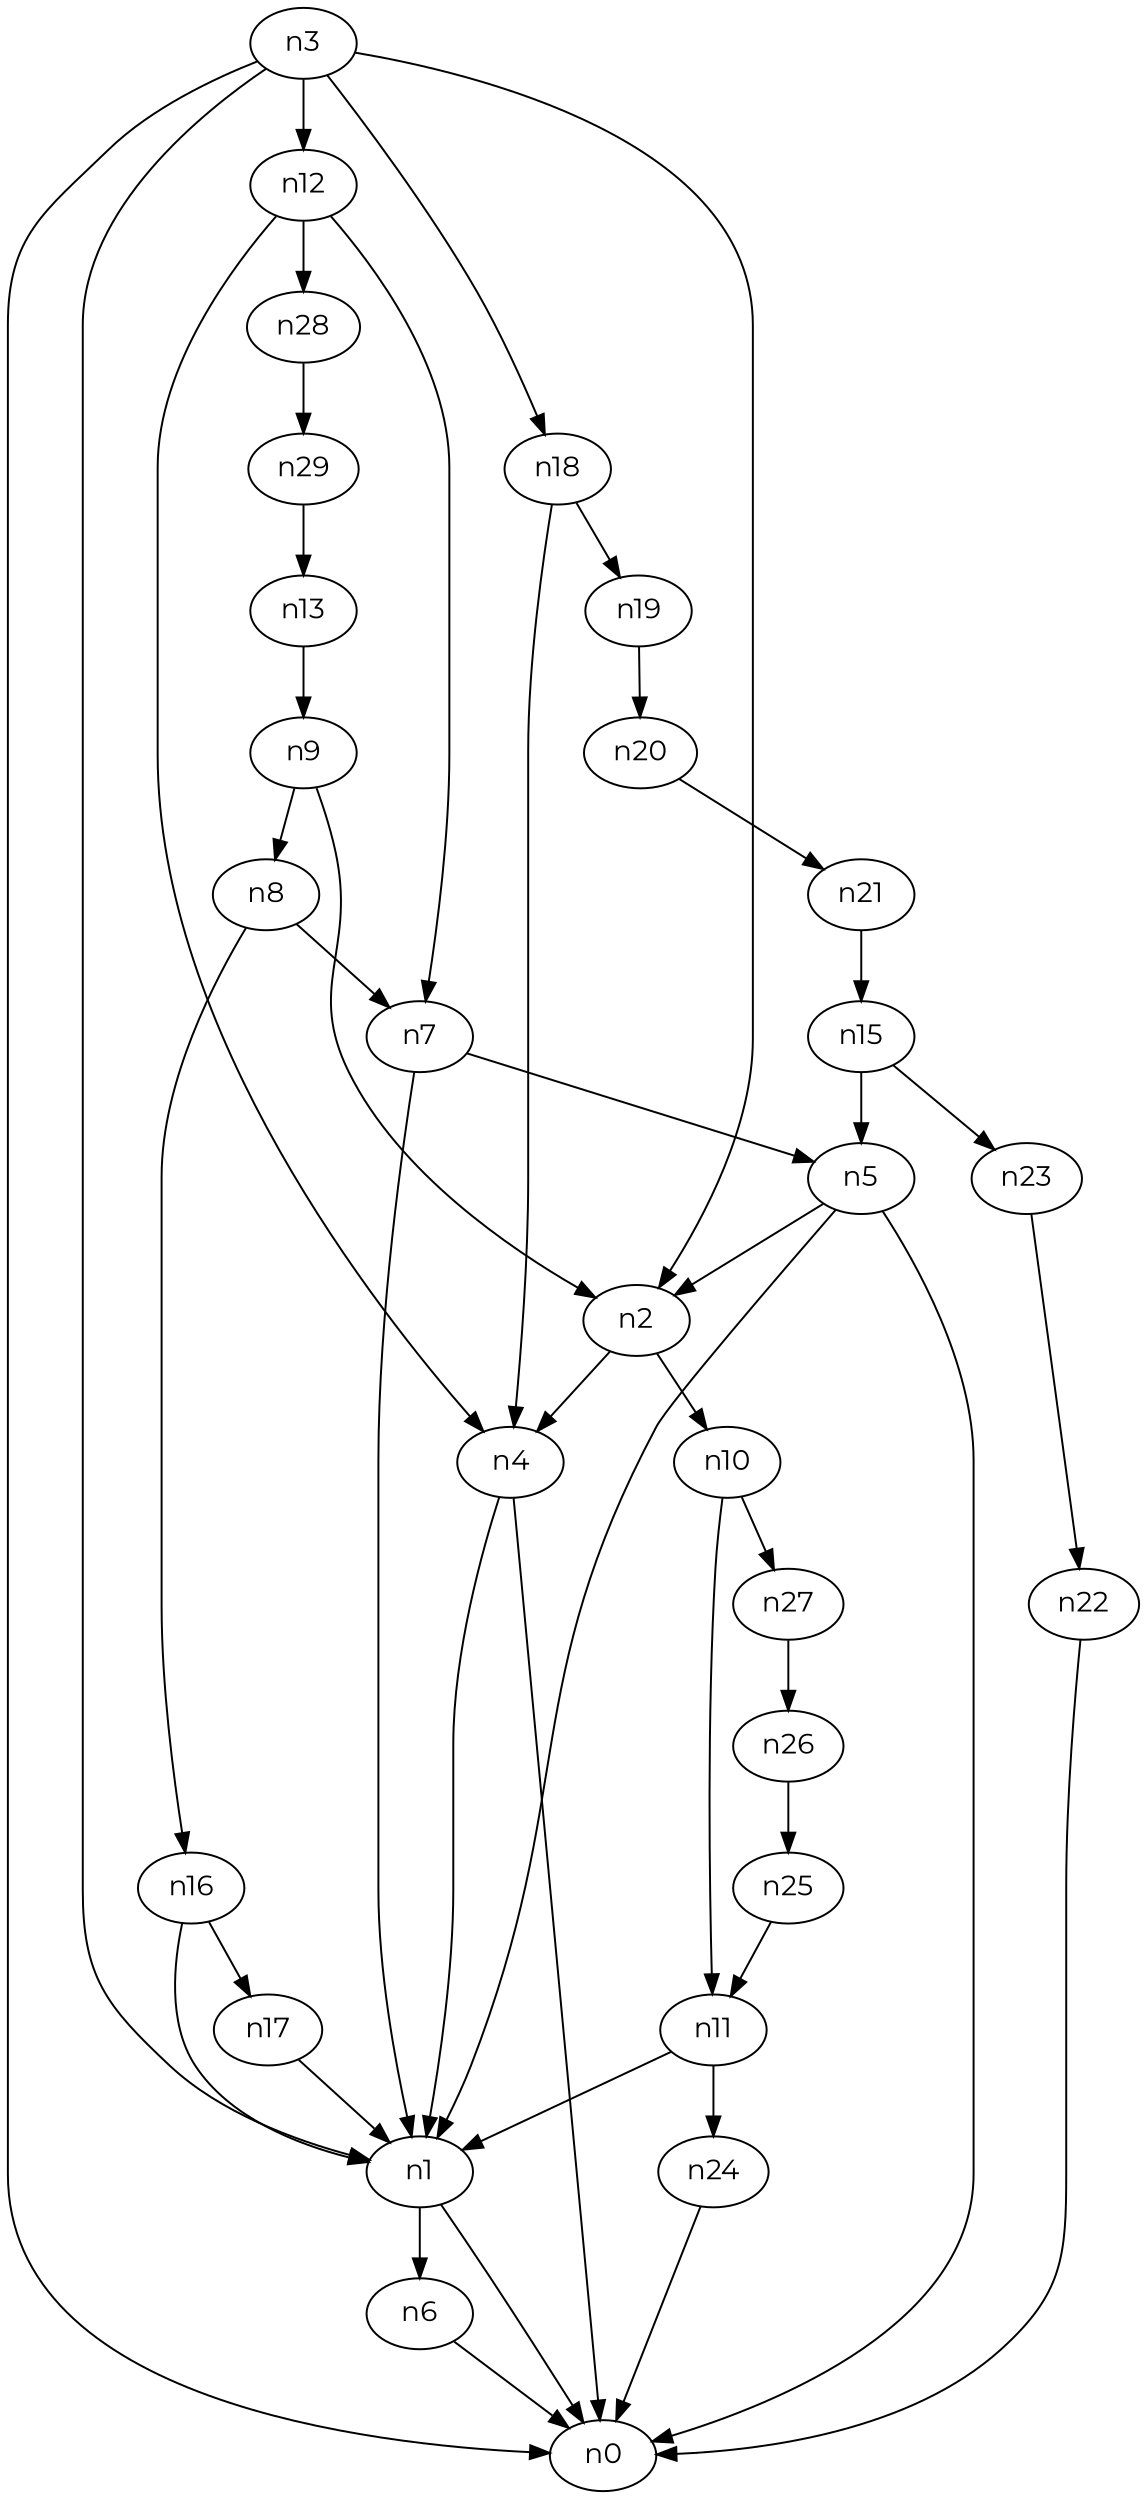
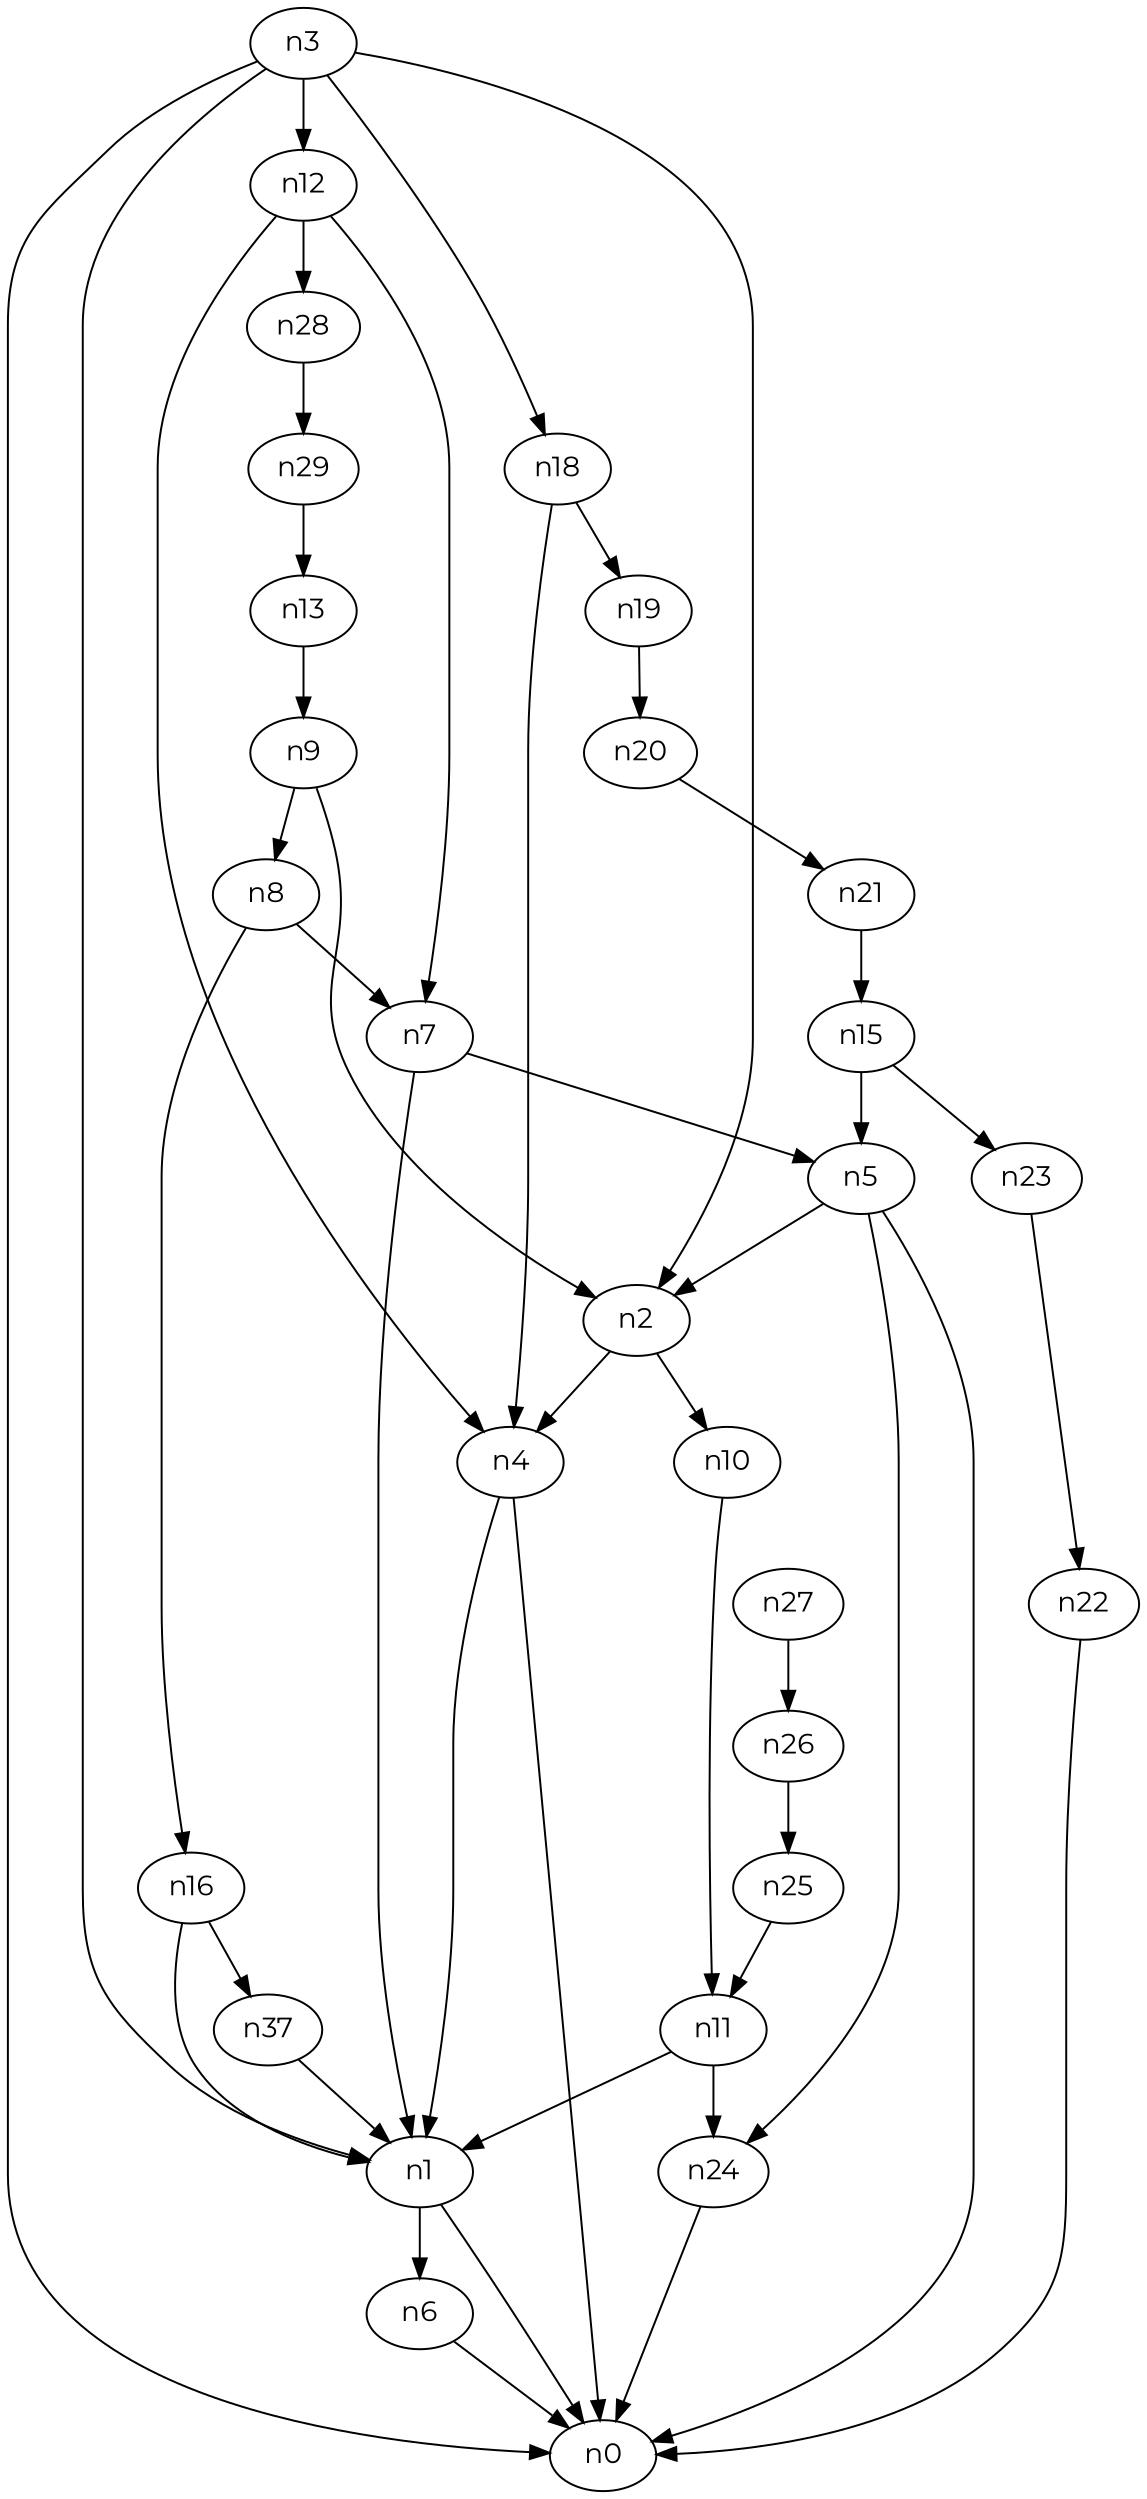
(754, 1524) -> none
(575, 1634) -> (899, 1692)
(268, 2030) -> (268, 2030)
